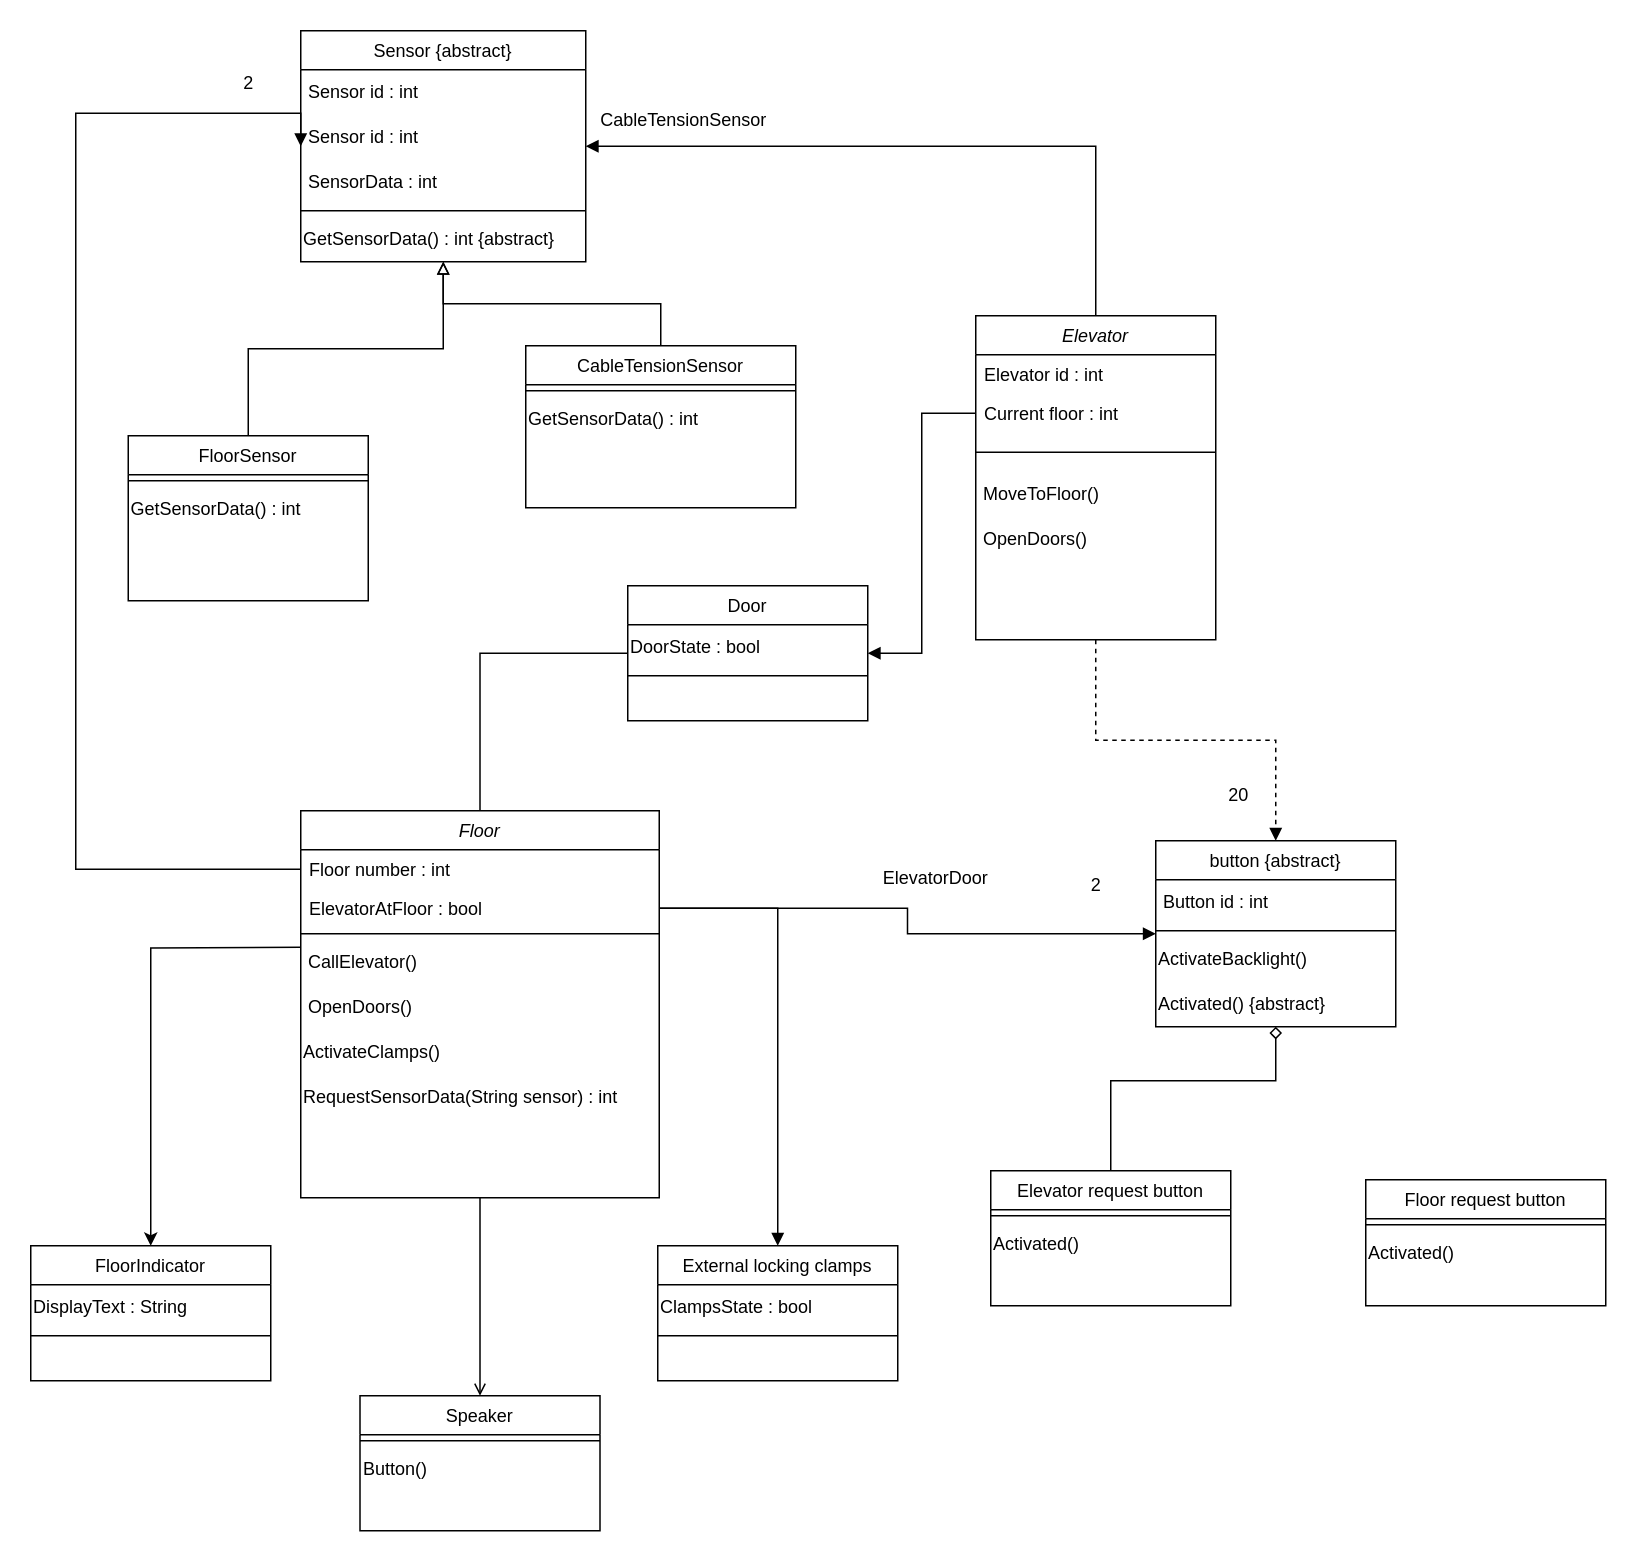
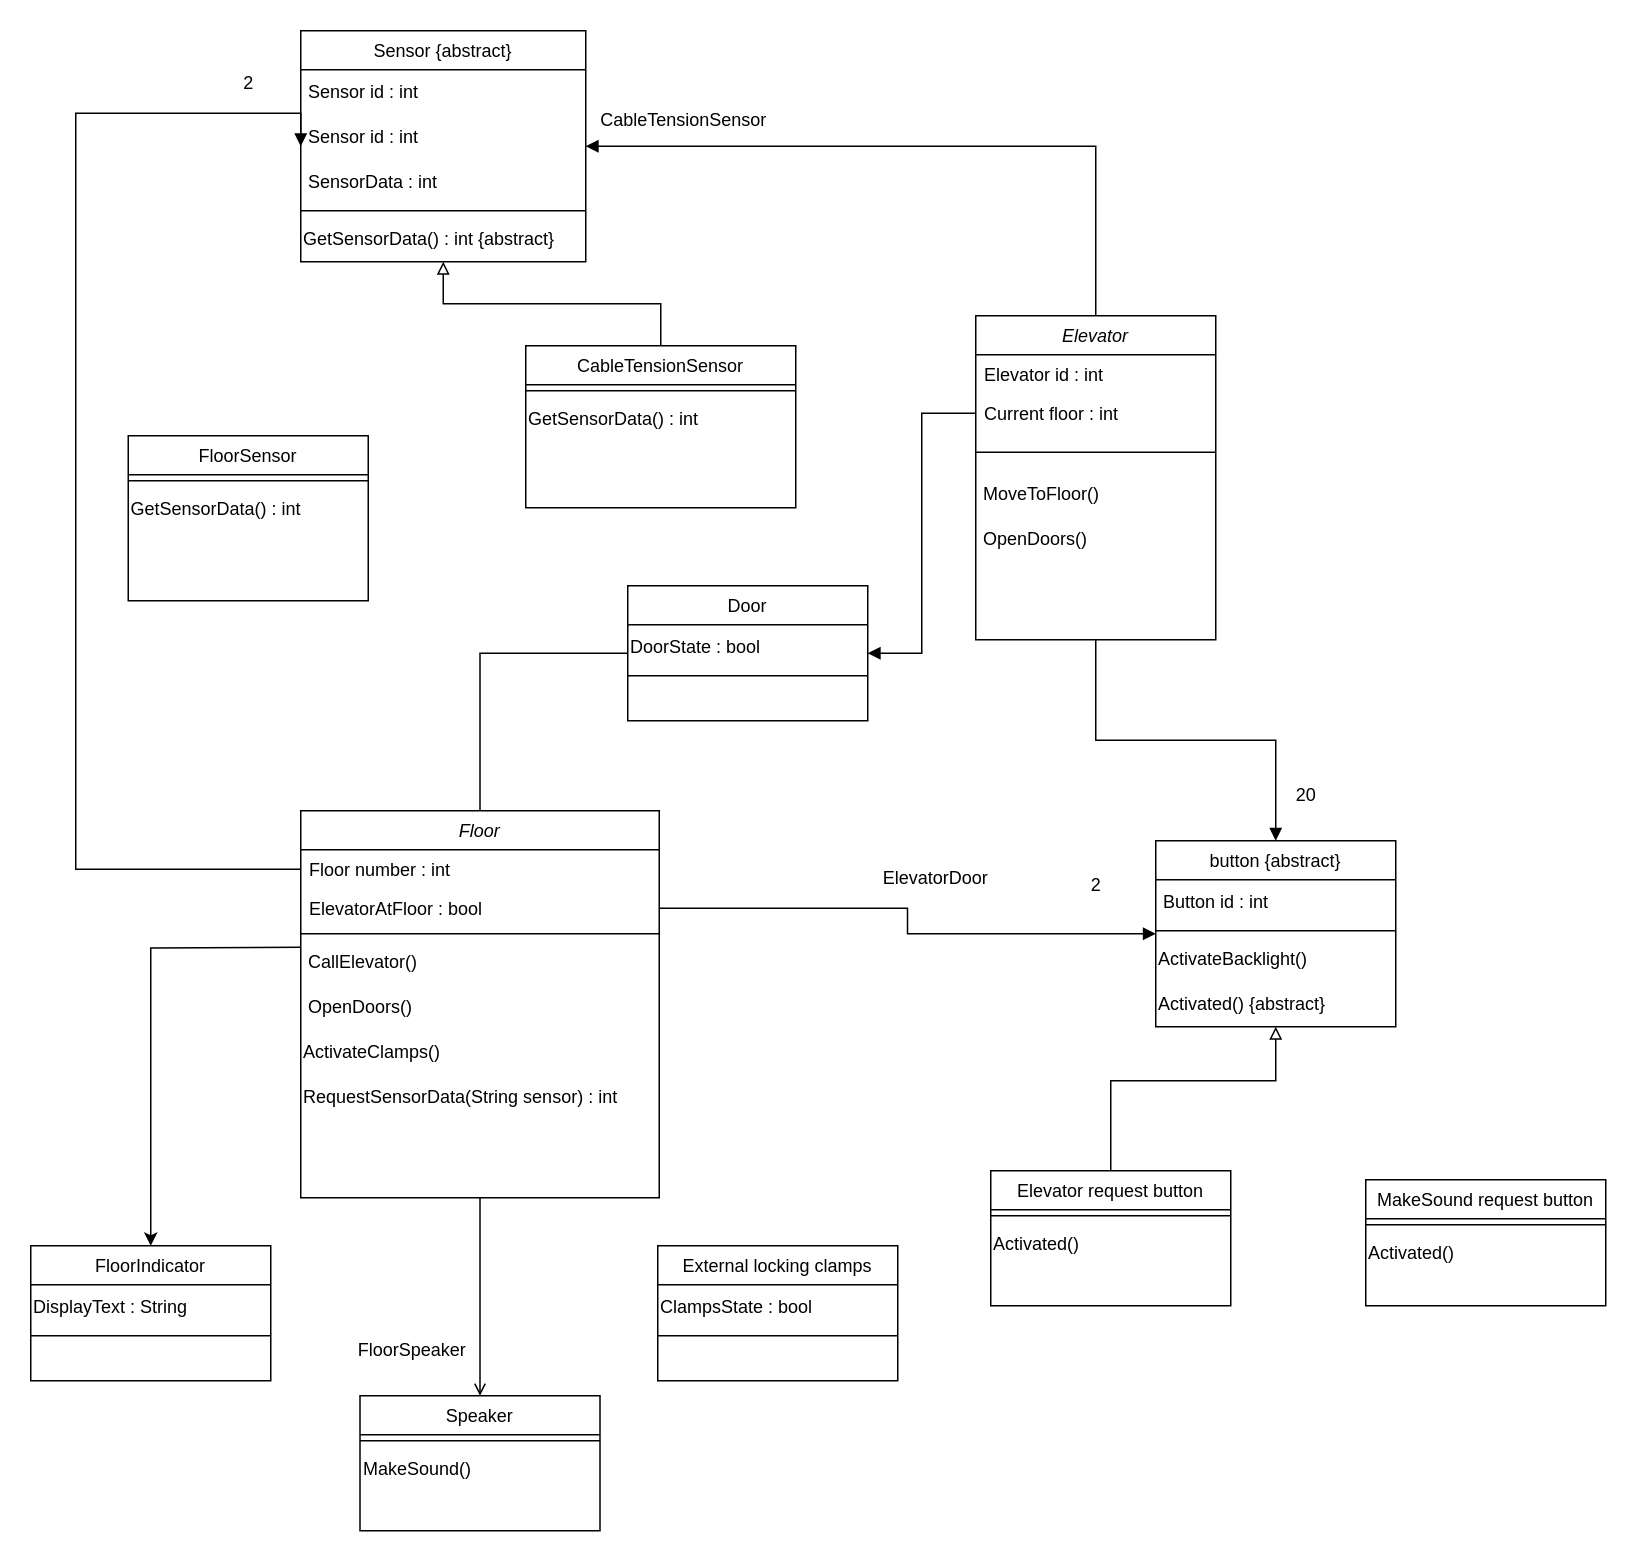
(323, 349) -> none
(1181, 740) -> (1181, 740)
(1238, 796) -> (1306, 796)
(1276, 1040) -> (1276, 1040)
(778, 1072) -> none
(1485, 1200) -> (1485, 1200)
none -> (412, 1351)
(404, 1469) -> (419, 1469)
